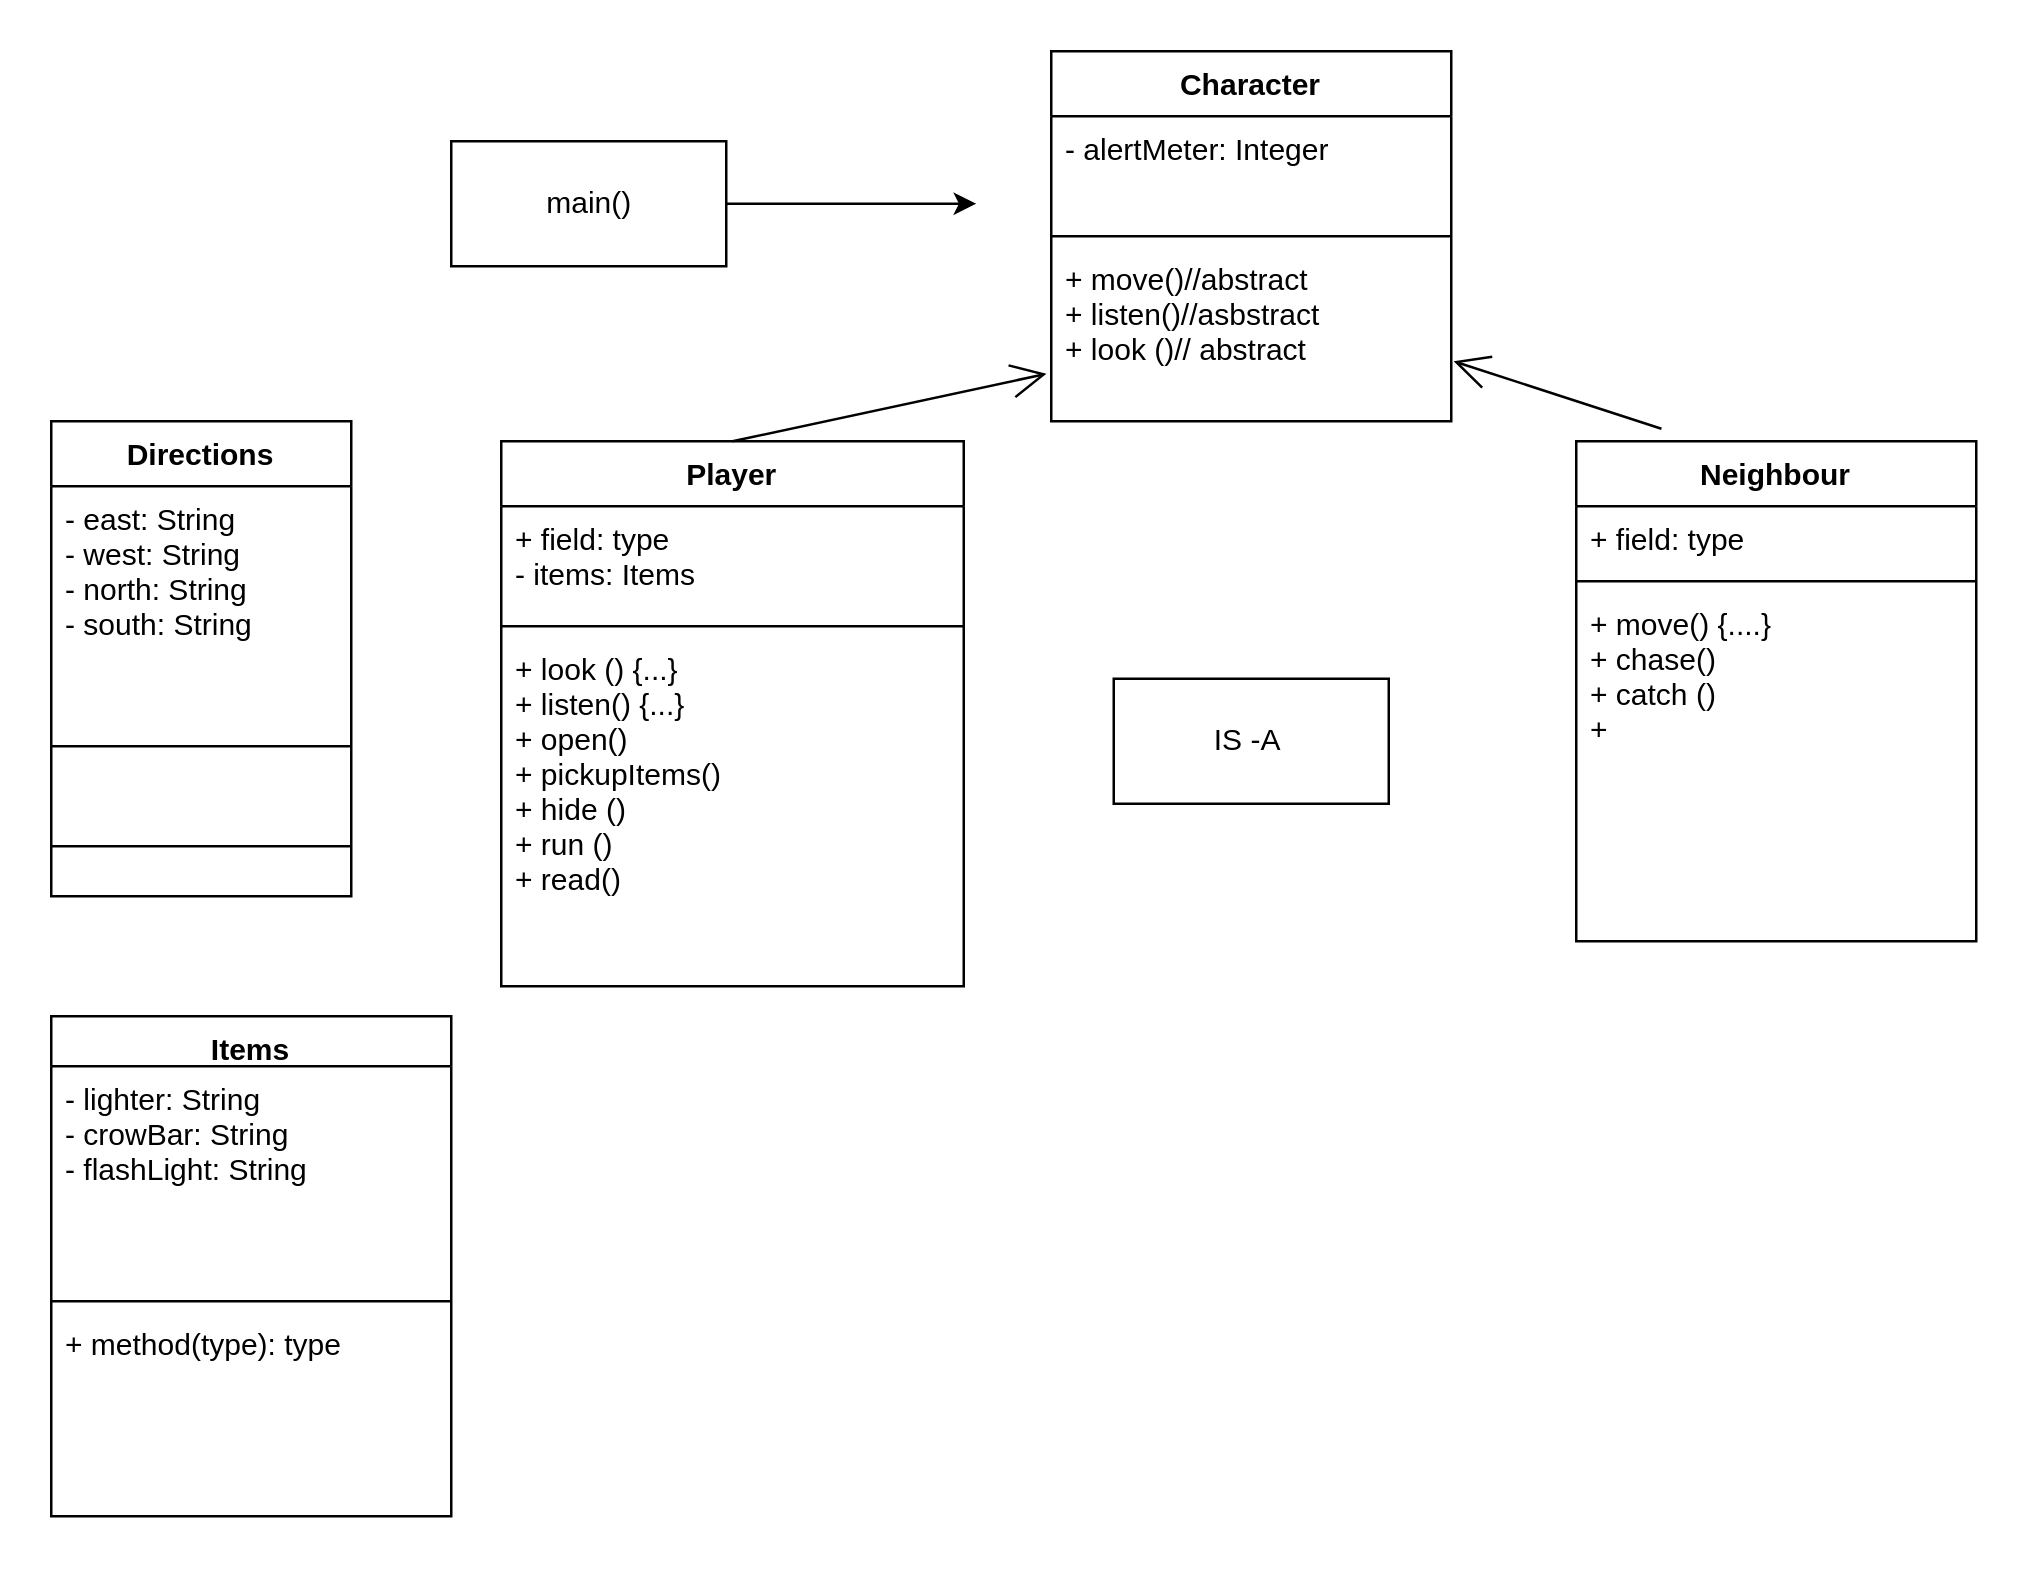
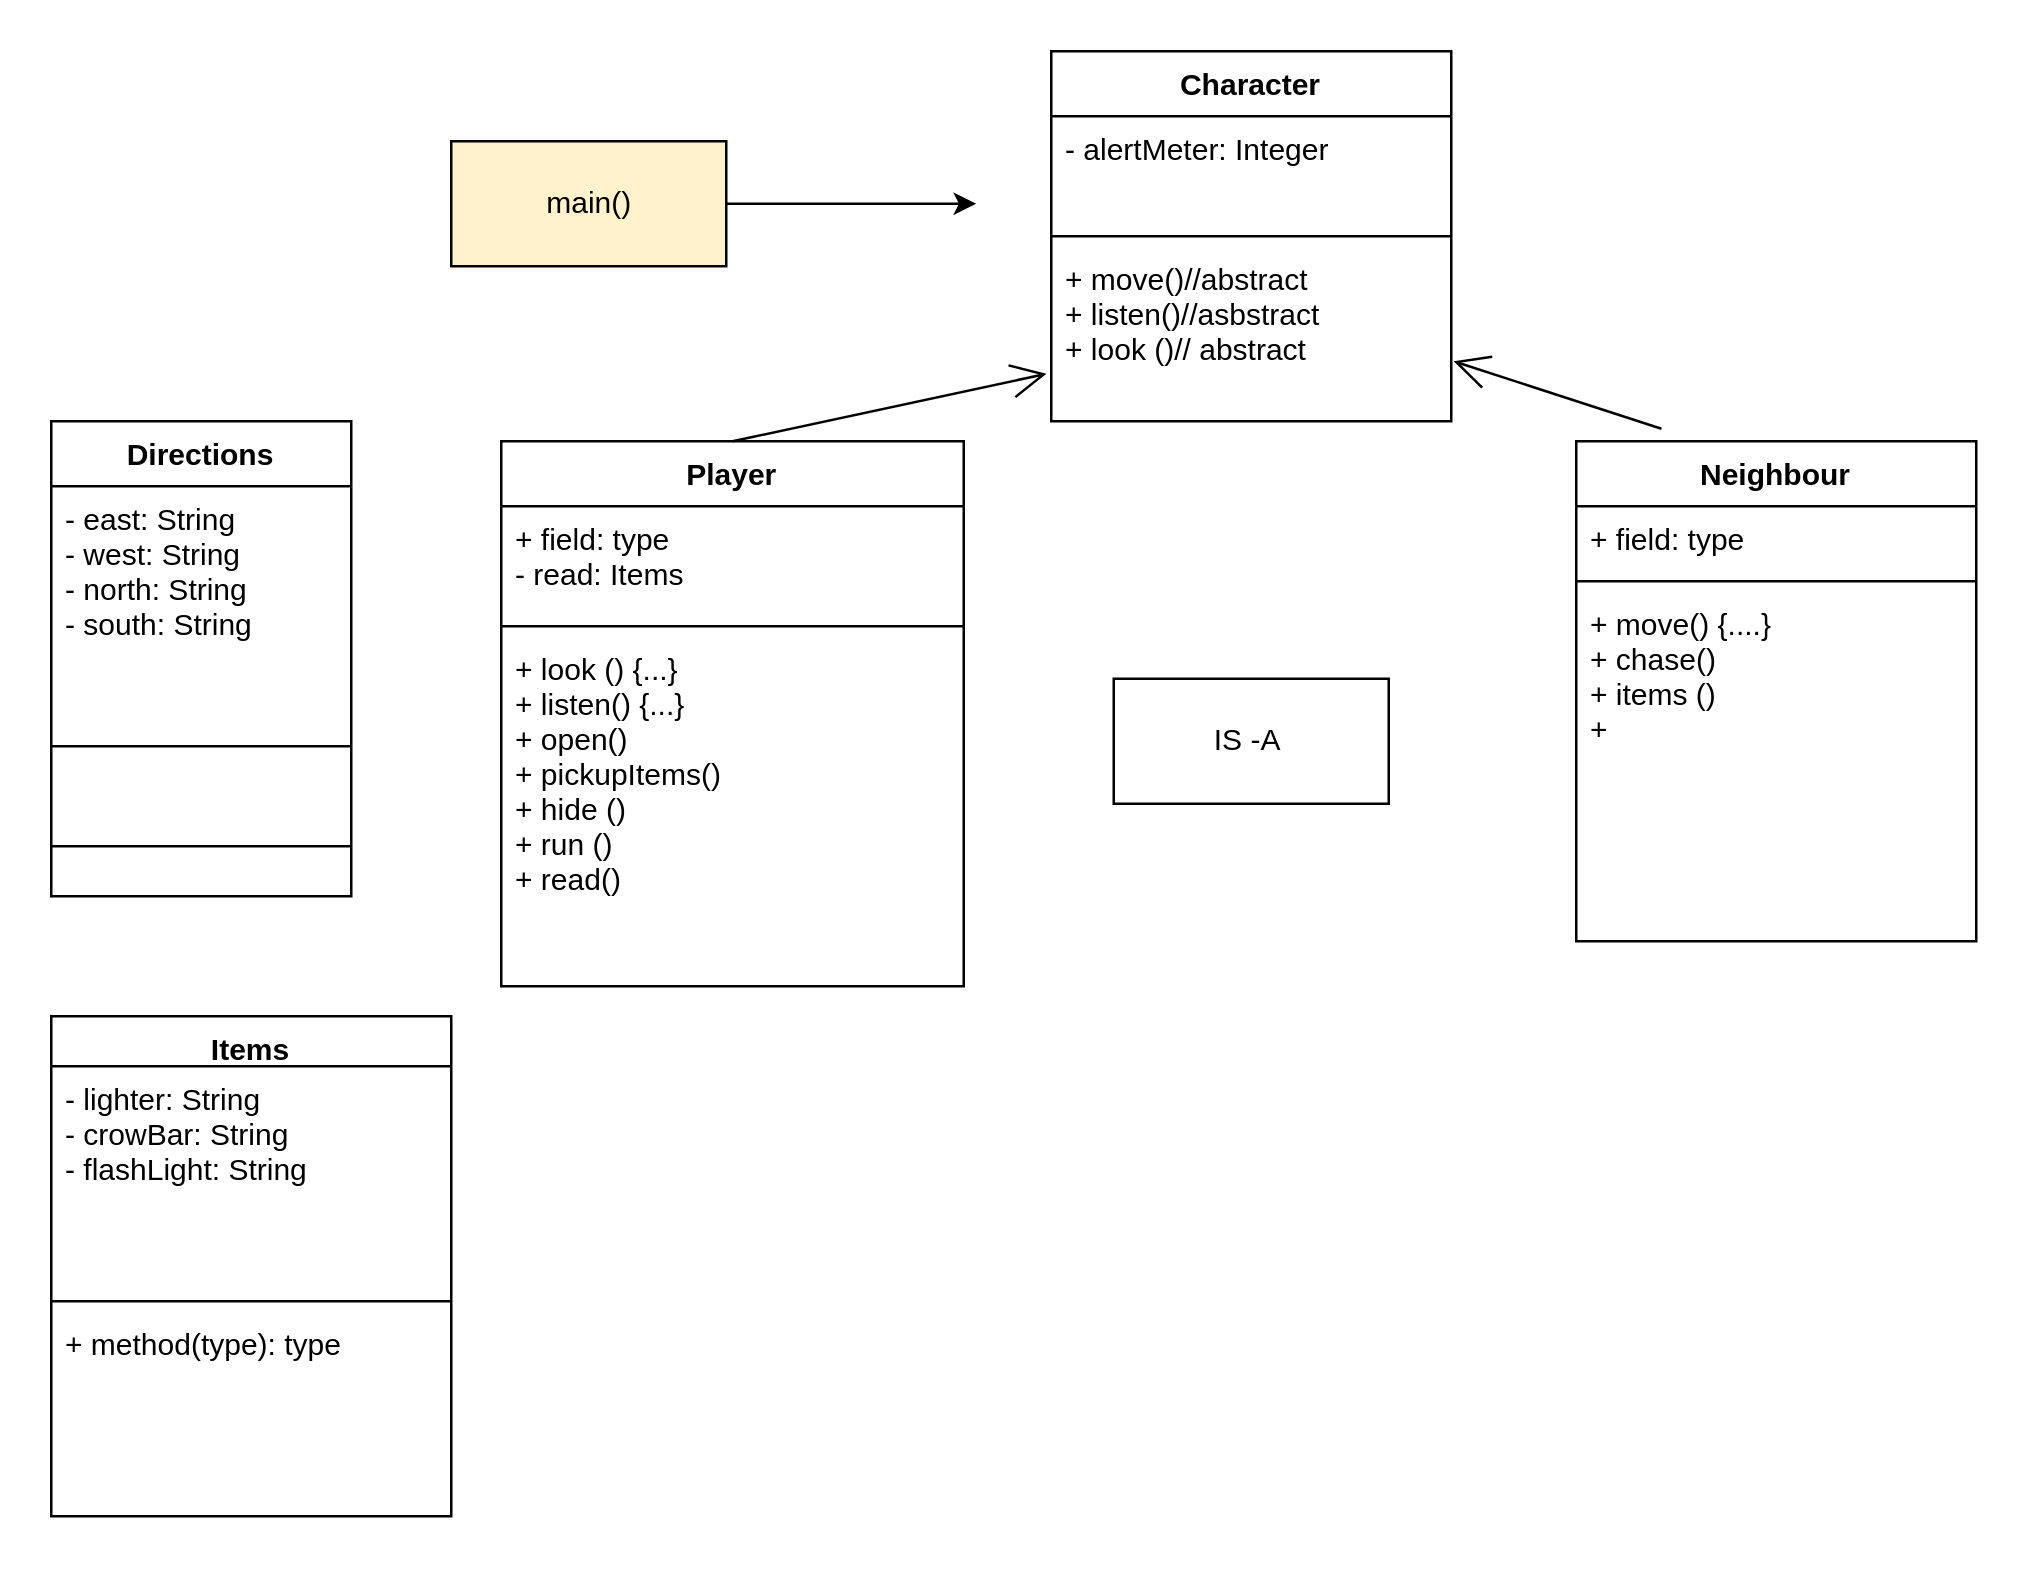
(589, 204) -> (589, 204)
(605, 540) -> (605, 540)
(1693, 625) -> (1693, 625)
